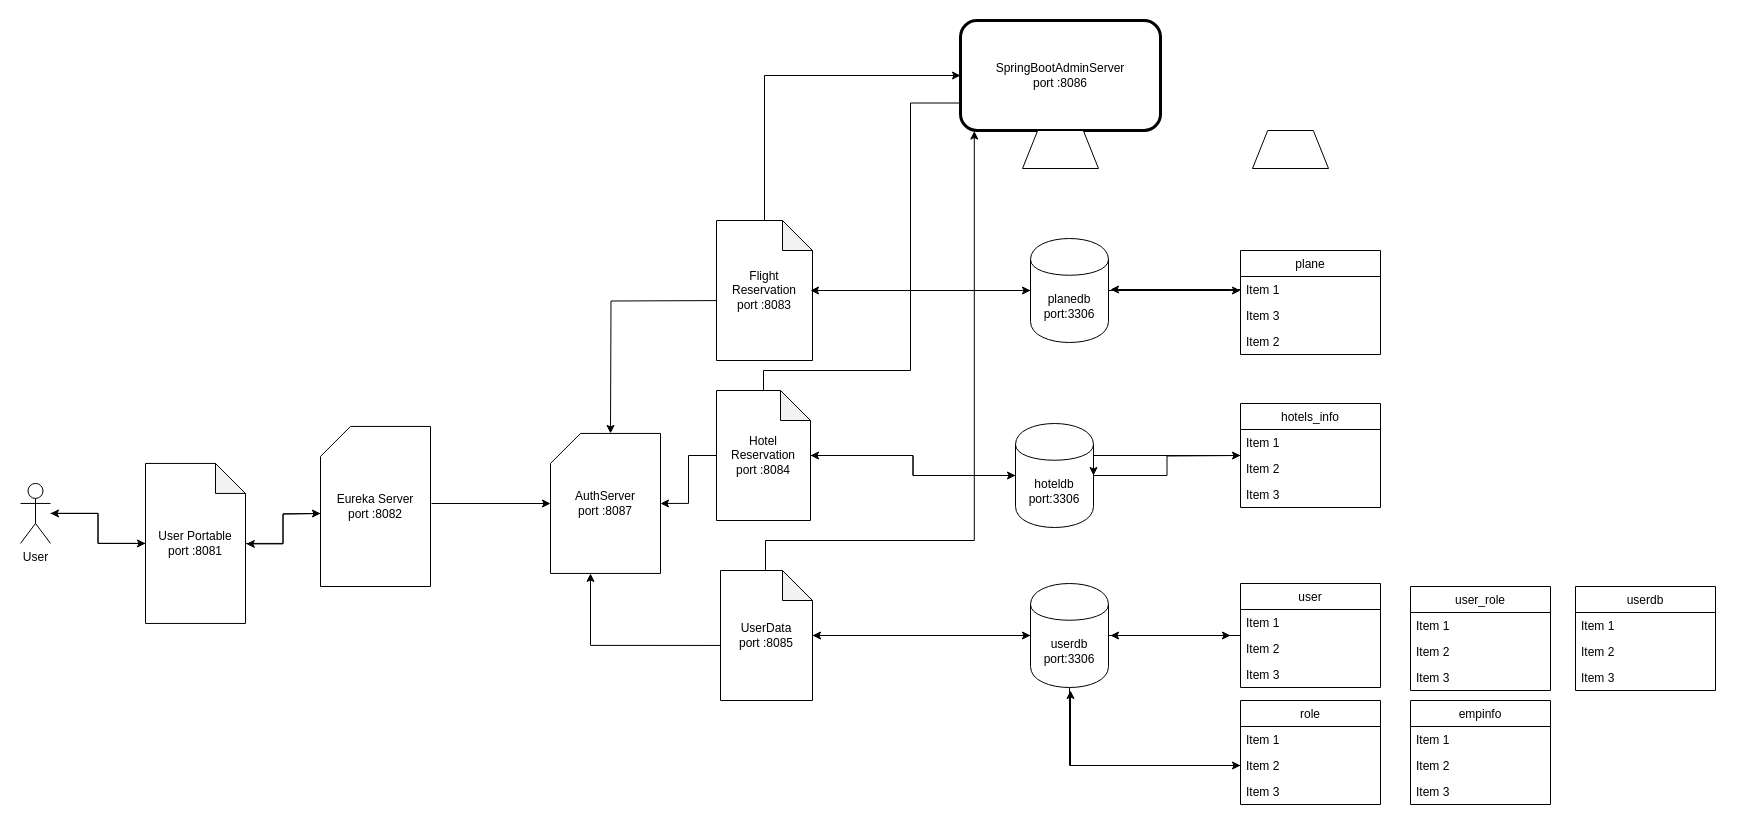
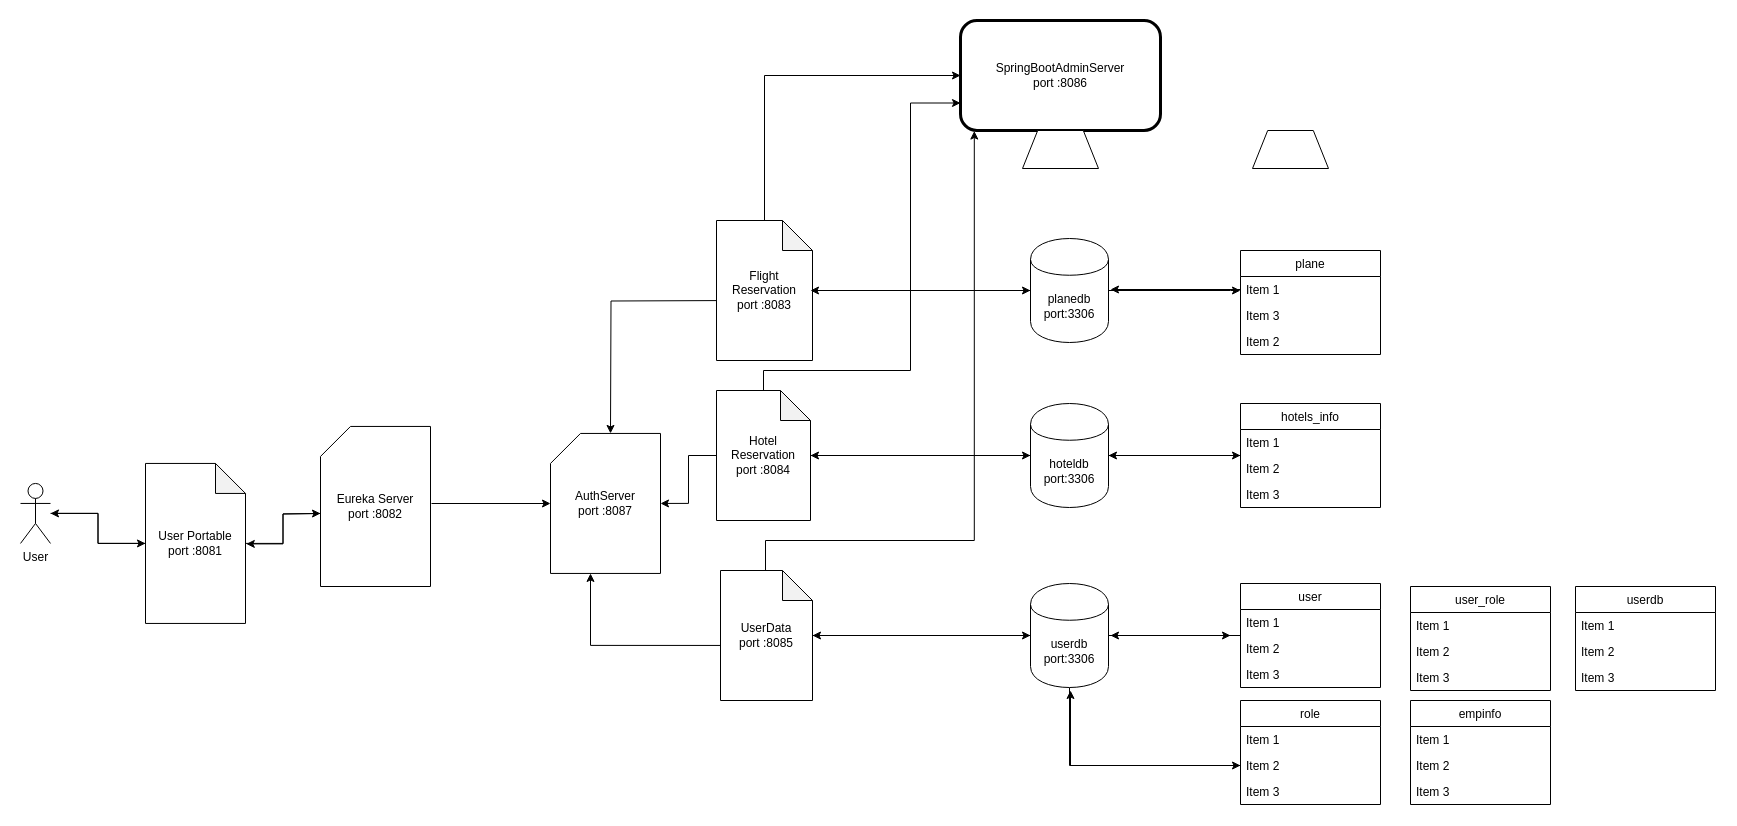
(954, 103) -> (952, 103)
(1055, 476) -> (1070, 456)
